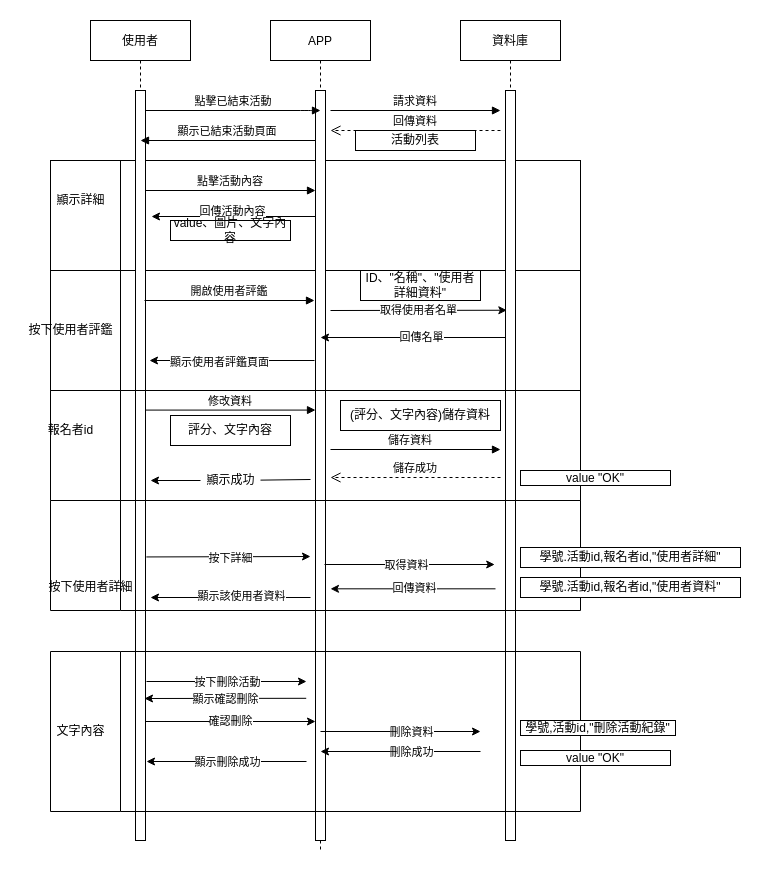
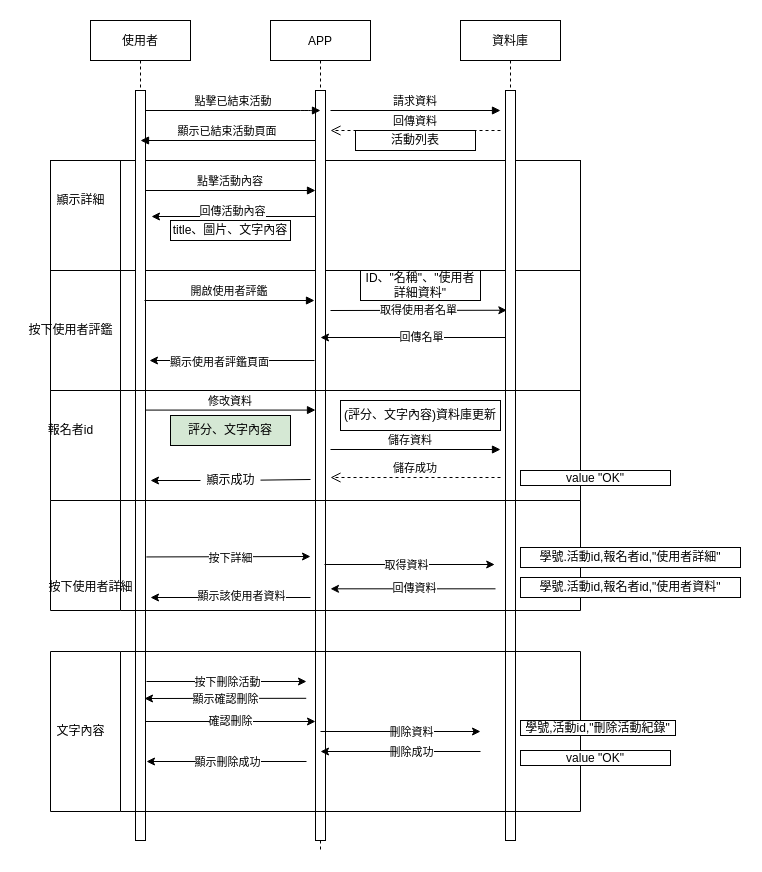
(231, 231) -> (231, 231)
(421, 416) -> (421, 416)
(231, 431) -> (231, 431)
